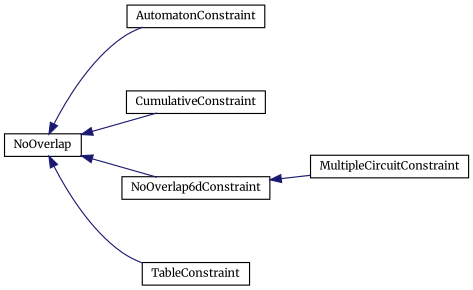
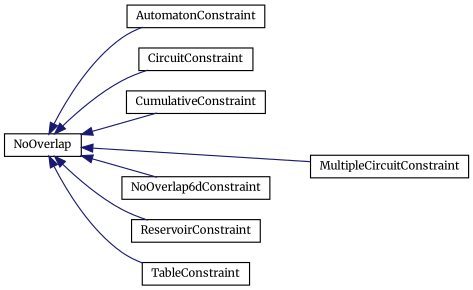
none -> (196, 59)
(296, 177) -> (202, 155)
none -> (196, 231)
